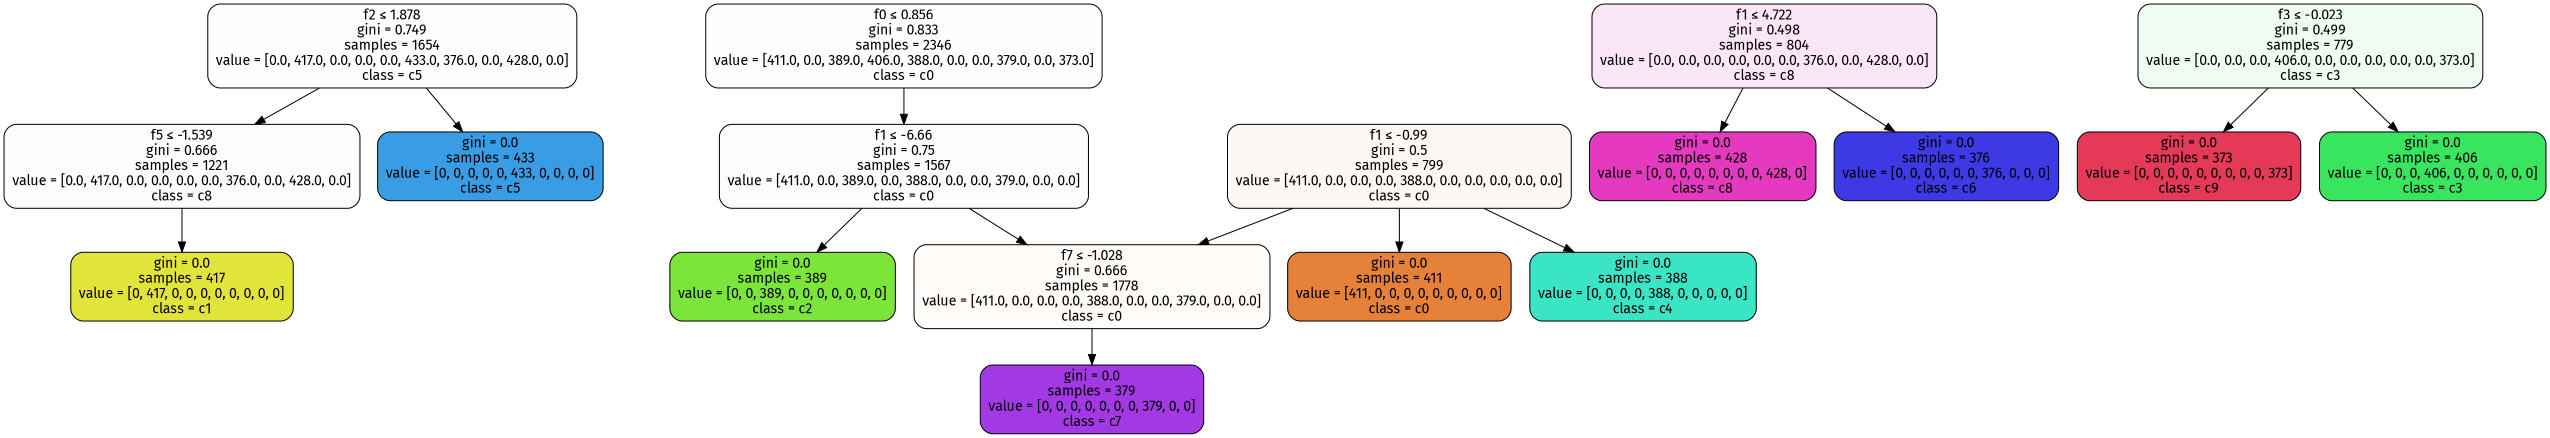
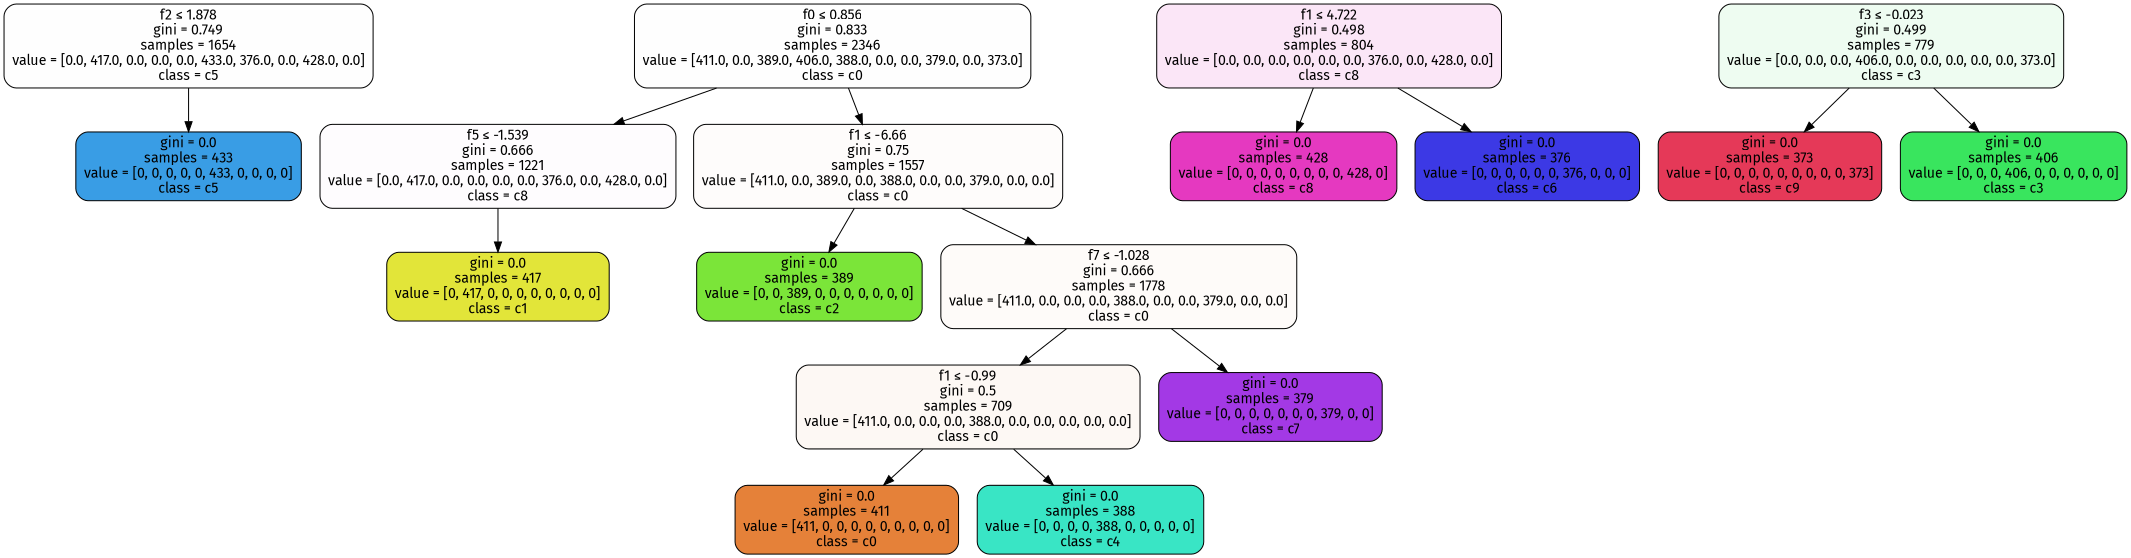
(292, 104) -> (670, 104)
(904, 166) -> (878, 166)
(1399, 166) -> (968, 406)
(1250, 225) -> (1048, 344)
